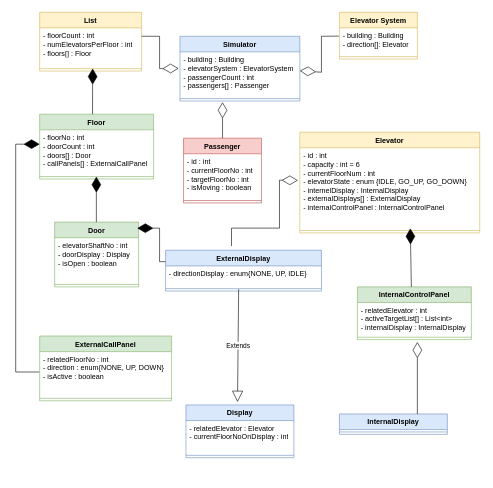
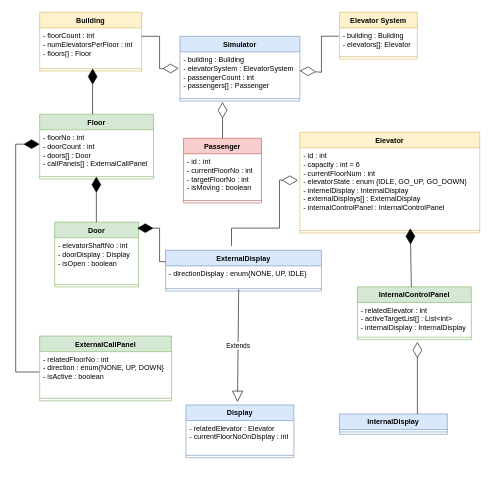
(90, 21) -> (90, 21)
(379, 45) -> (379, 45)
